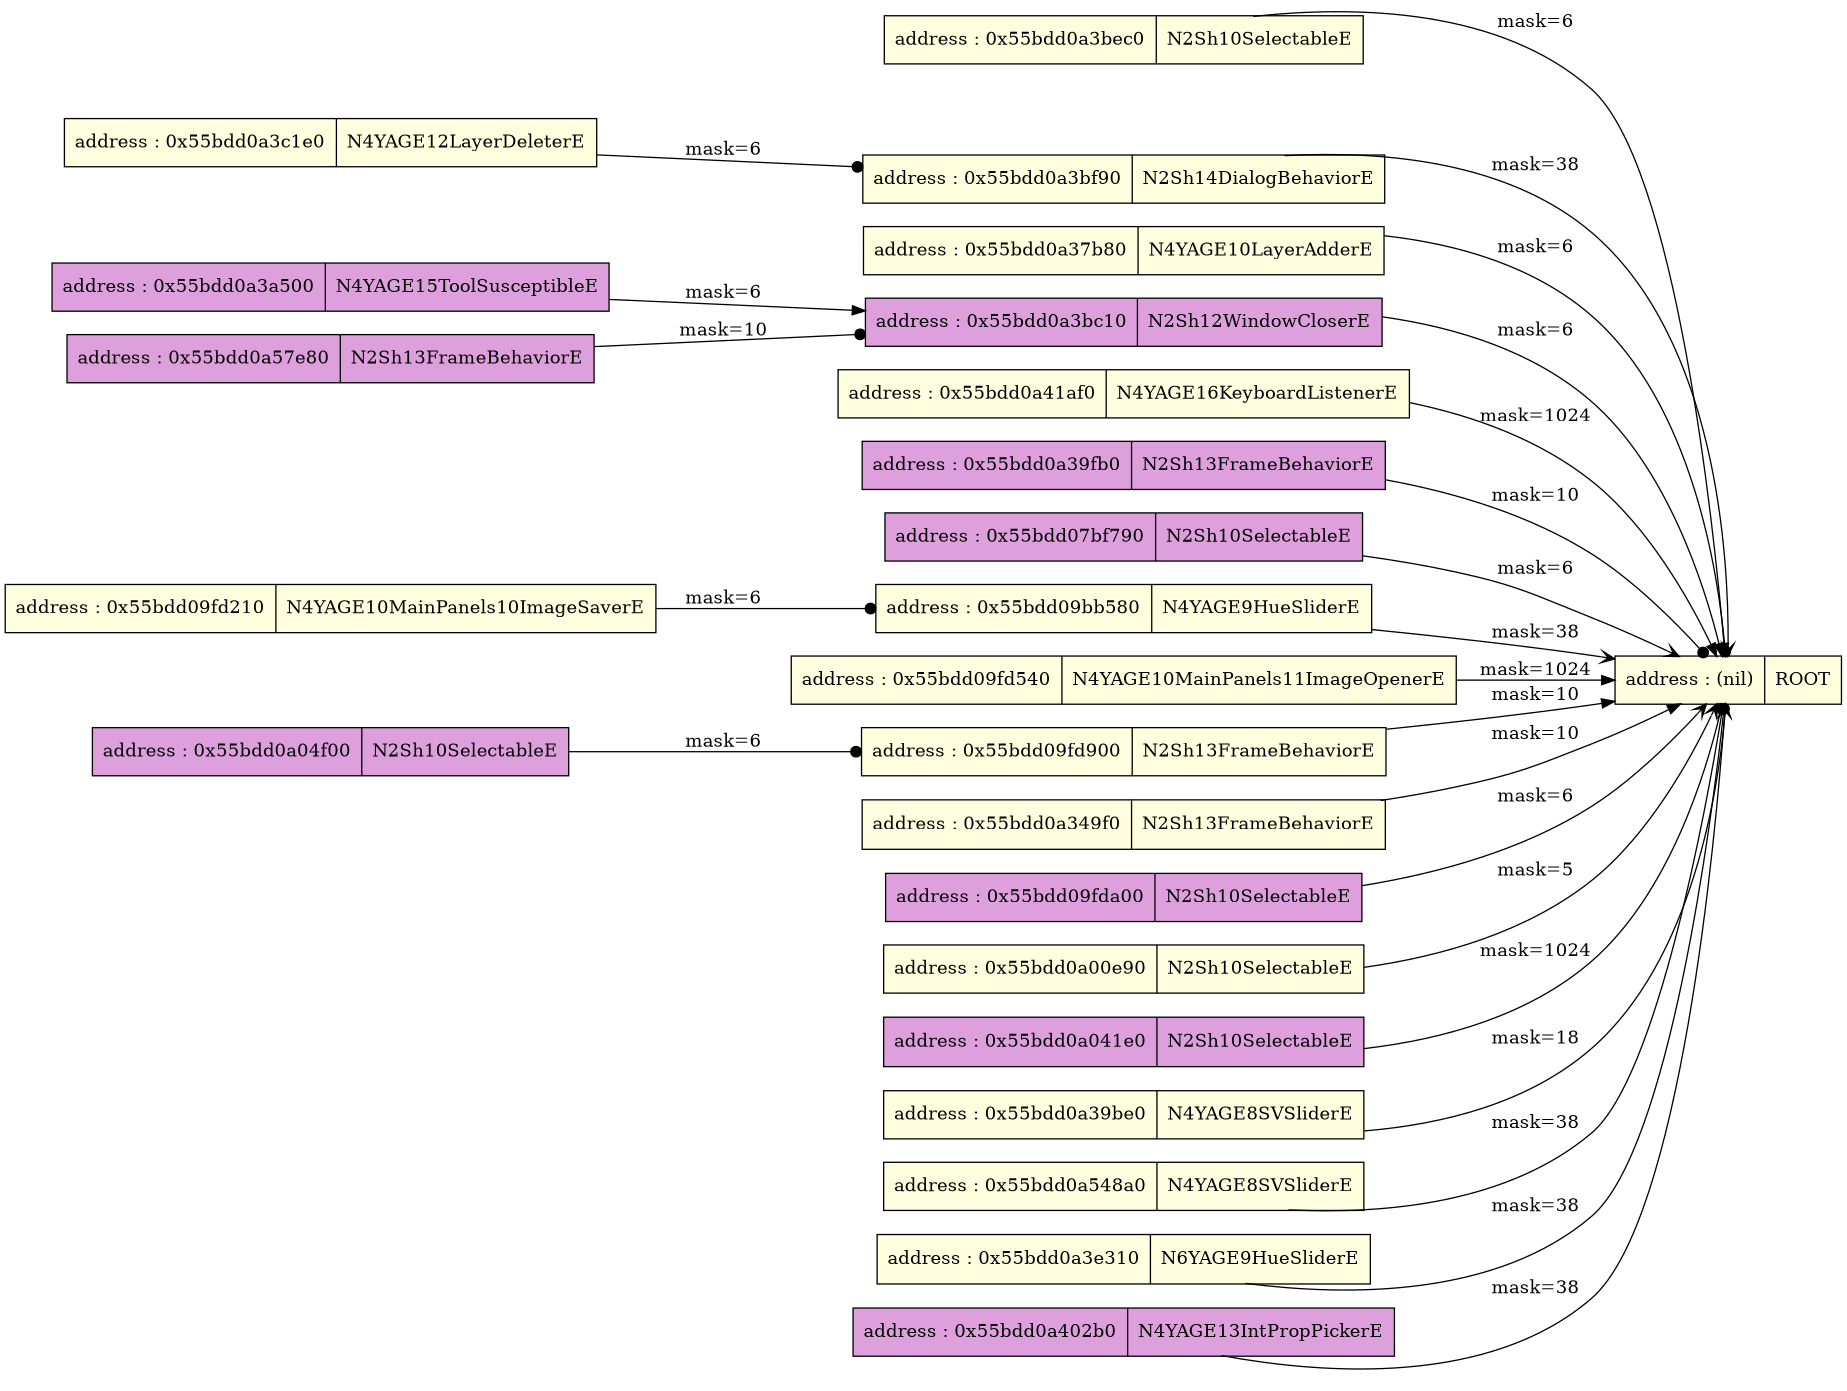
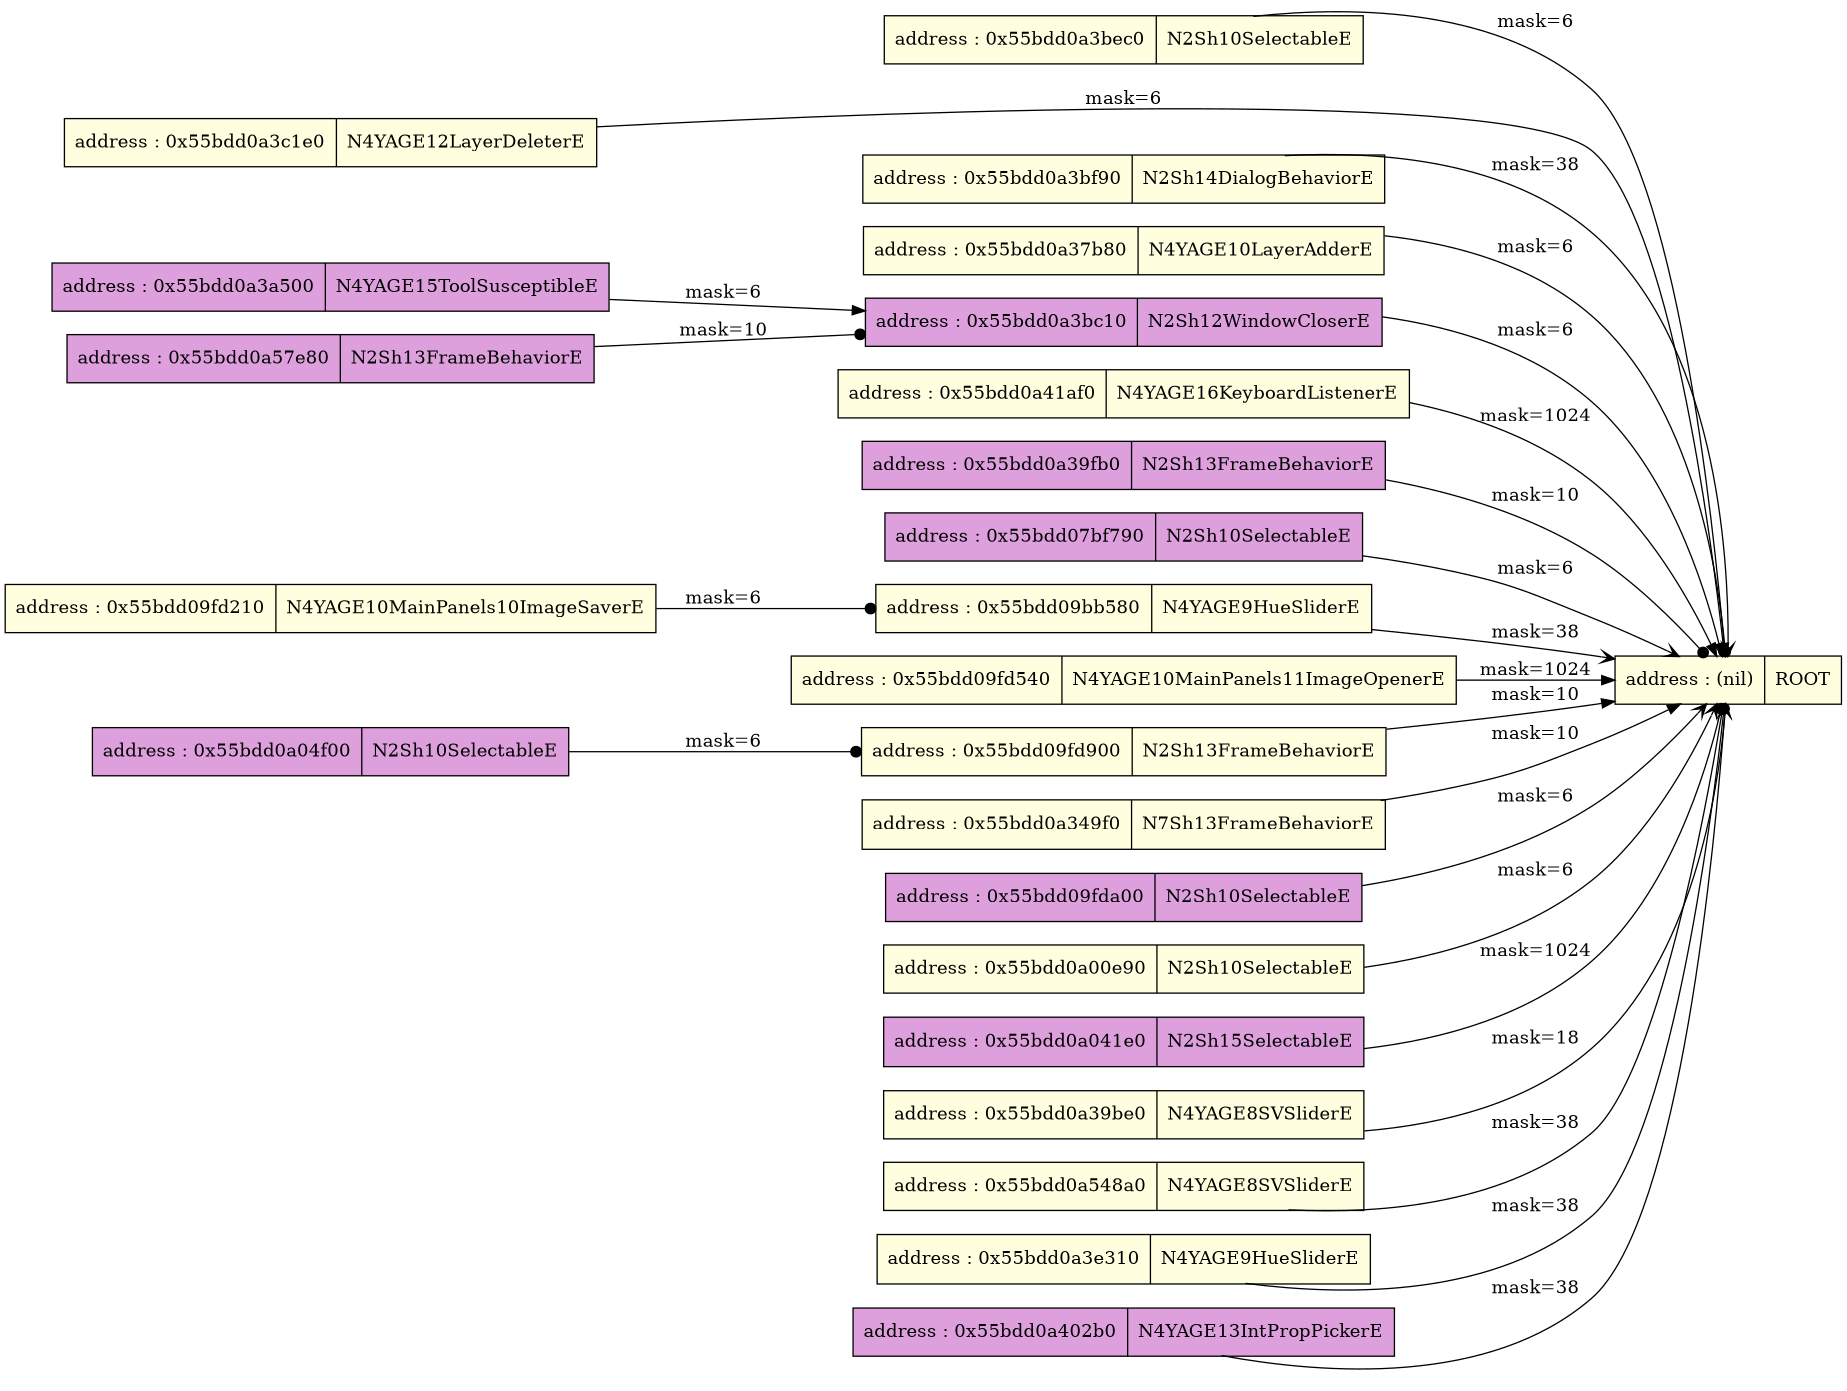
(724, 161) -> (1355, 112)
(1258, 824) -> (1258, 824)
(1536, 871) -> (1536, 871)
(1260, 1041) -> (1260, 1041)
(1260, 1259) -> (1260, 1259)
